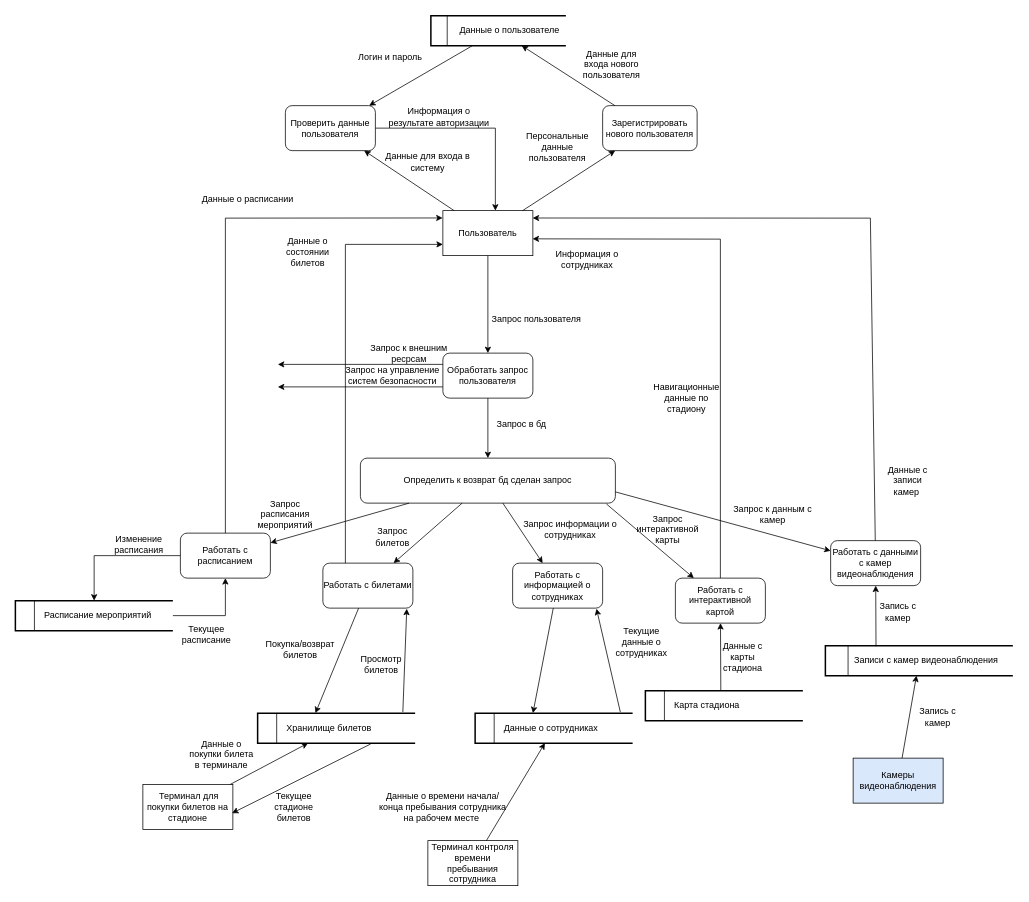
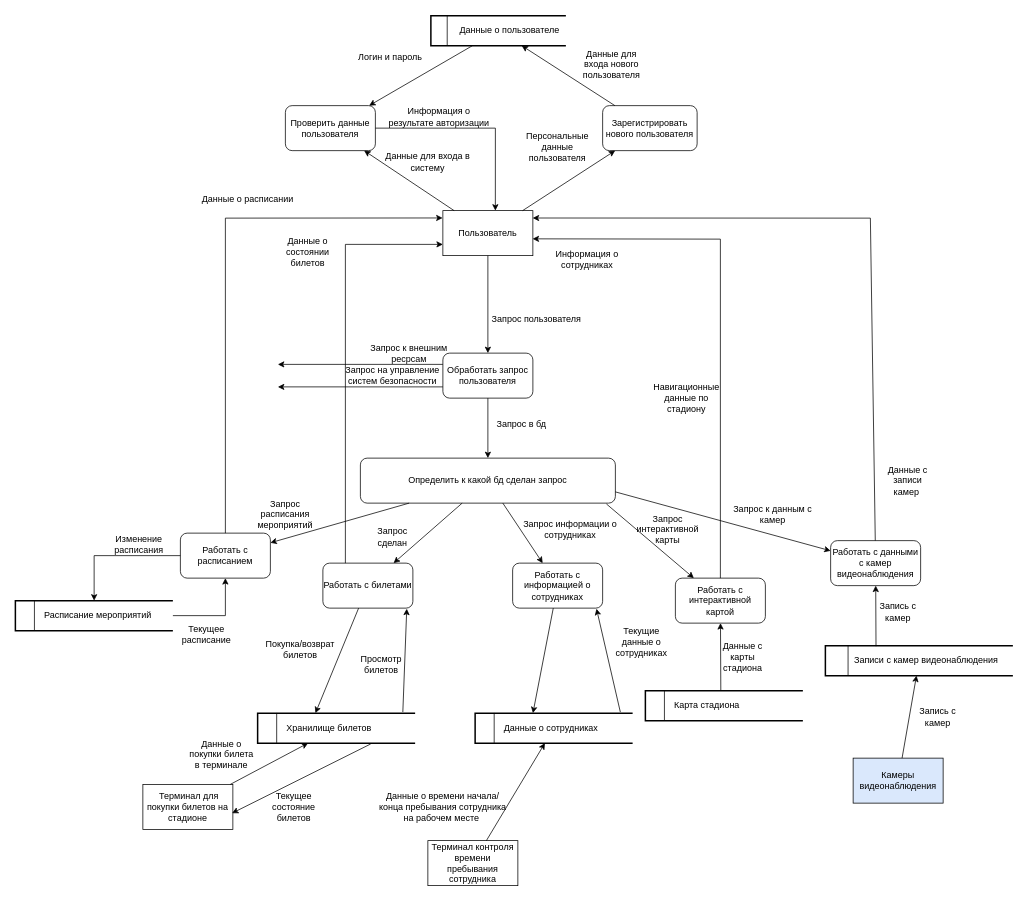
(488, 480) -> (488, 480)
(393, 537) -> (393, 537)
(294, 807) -> (294, 807)
